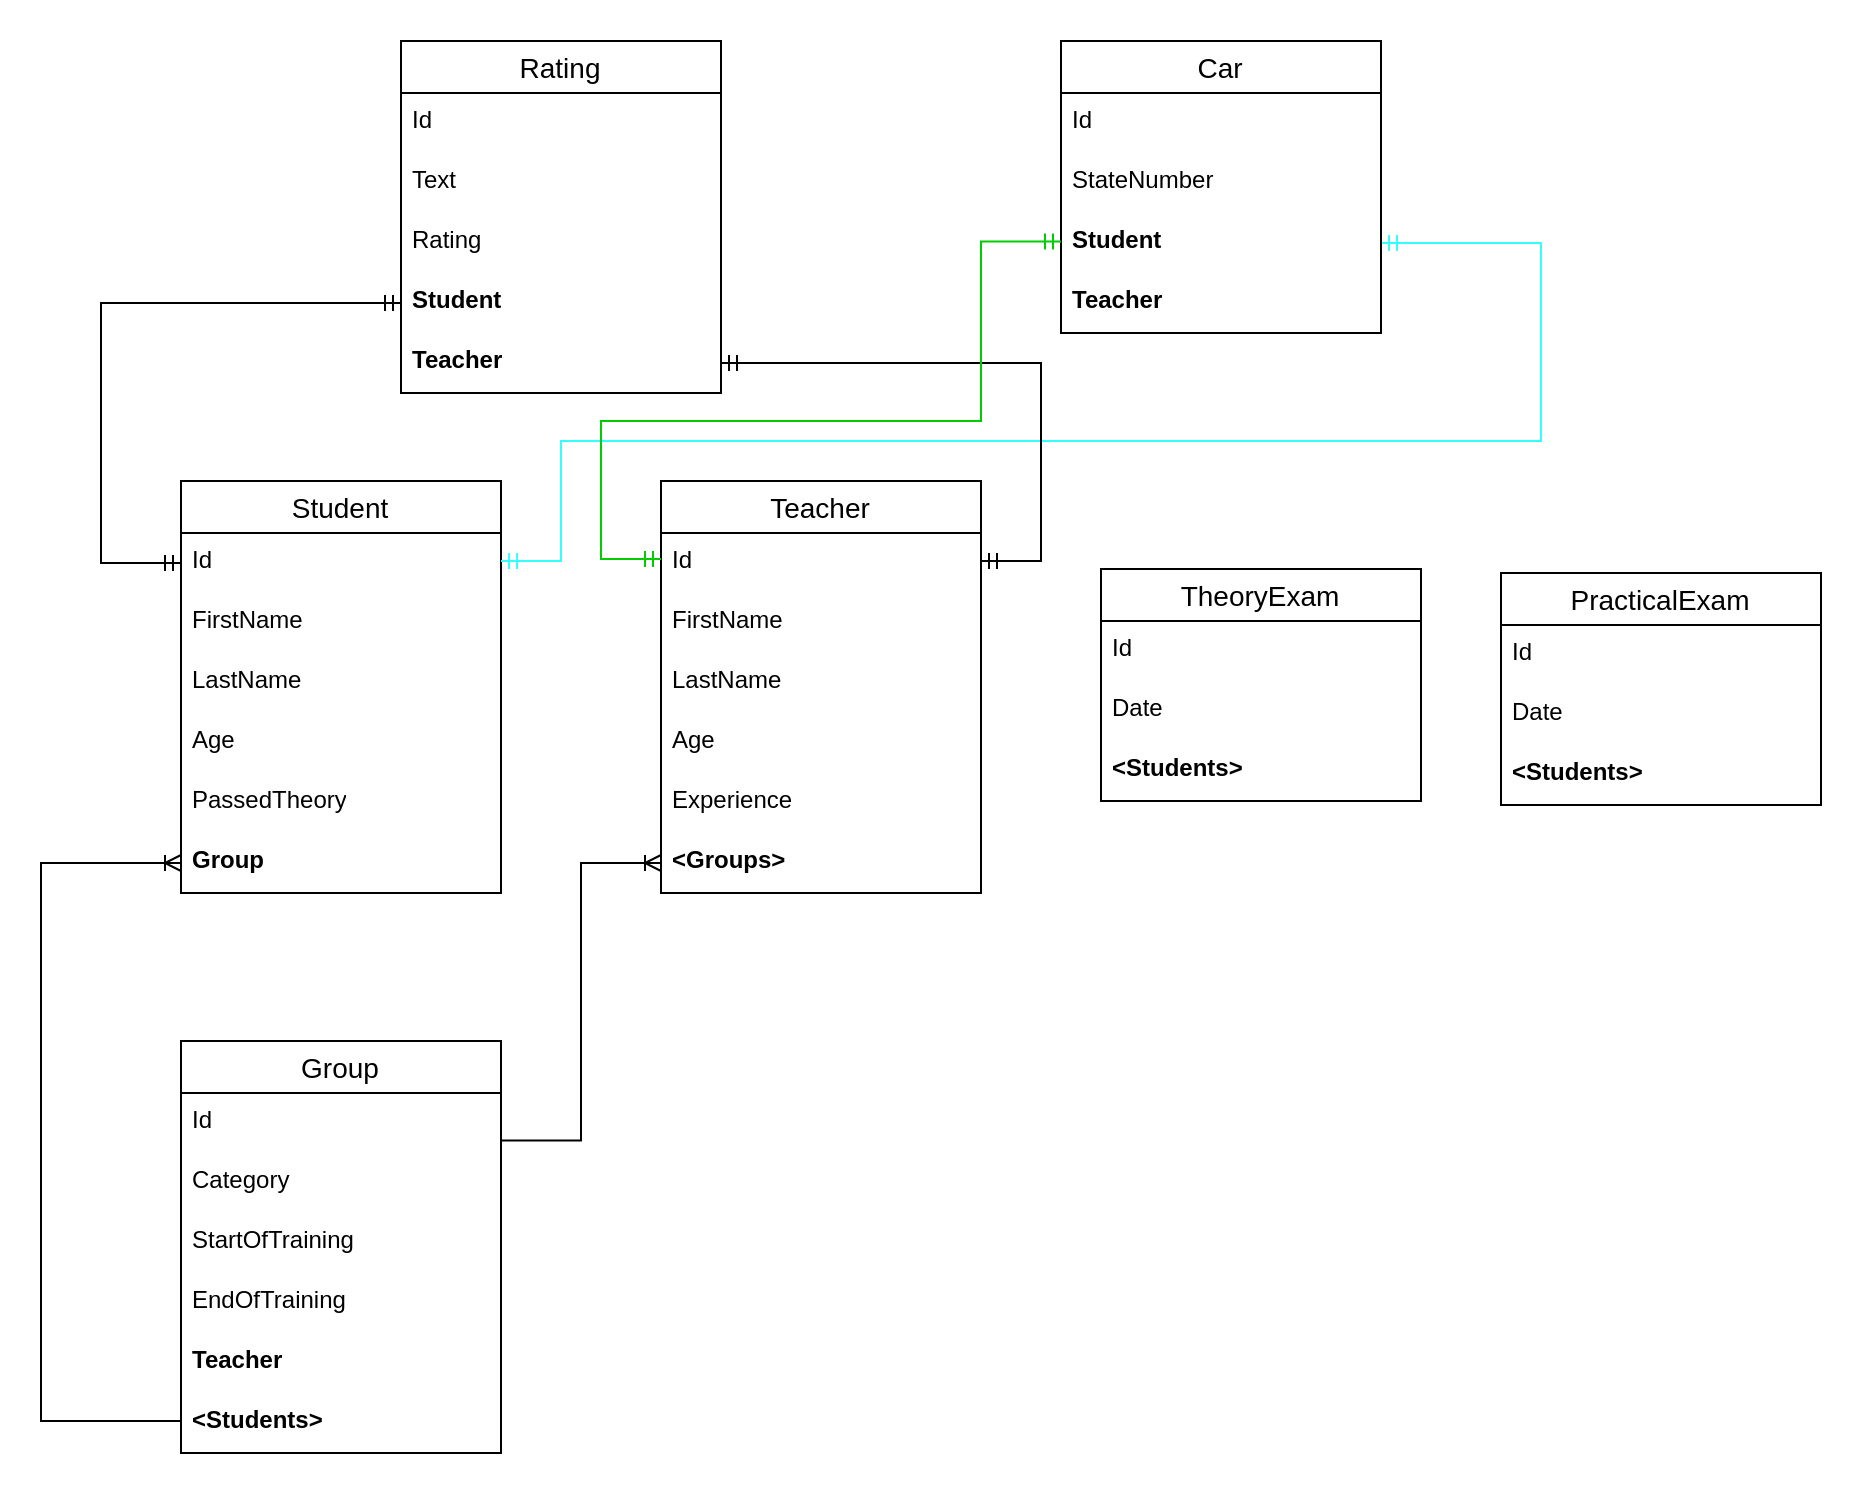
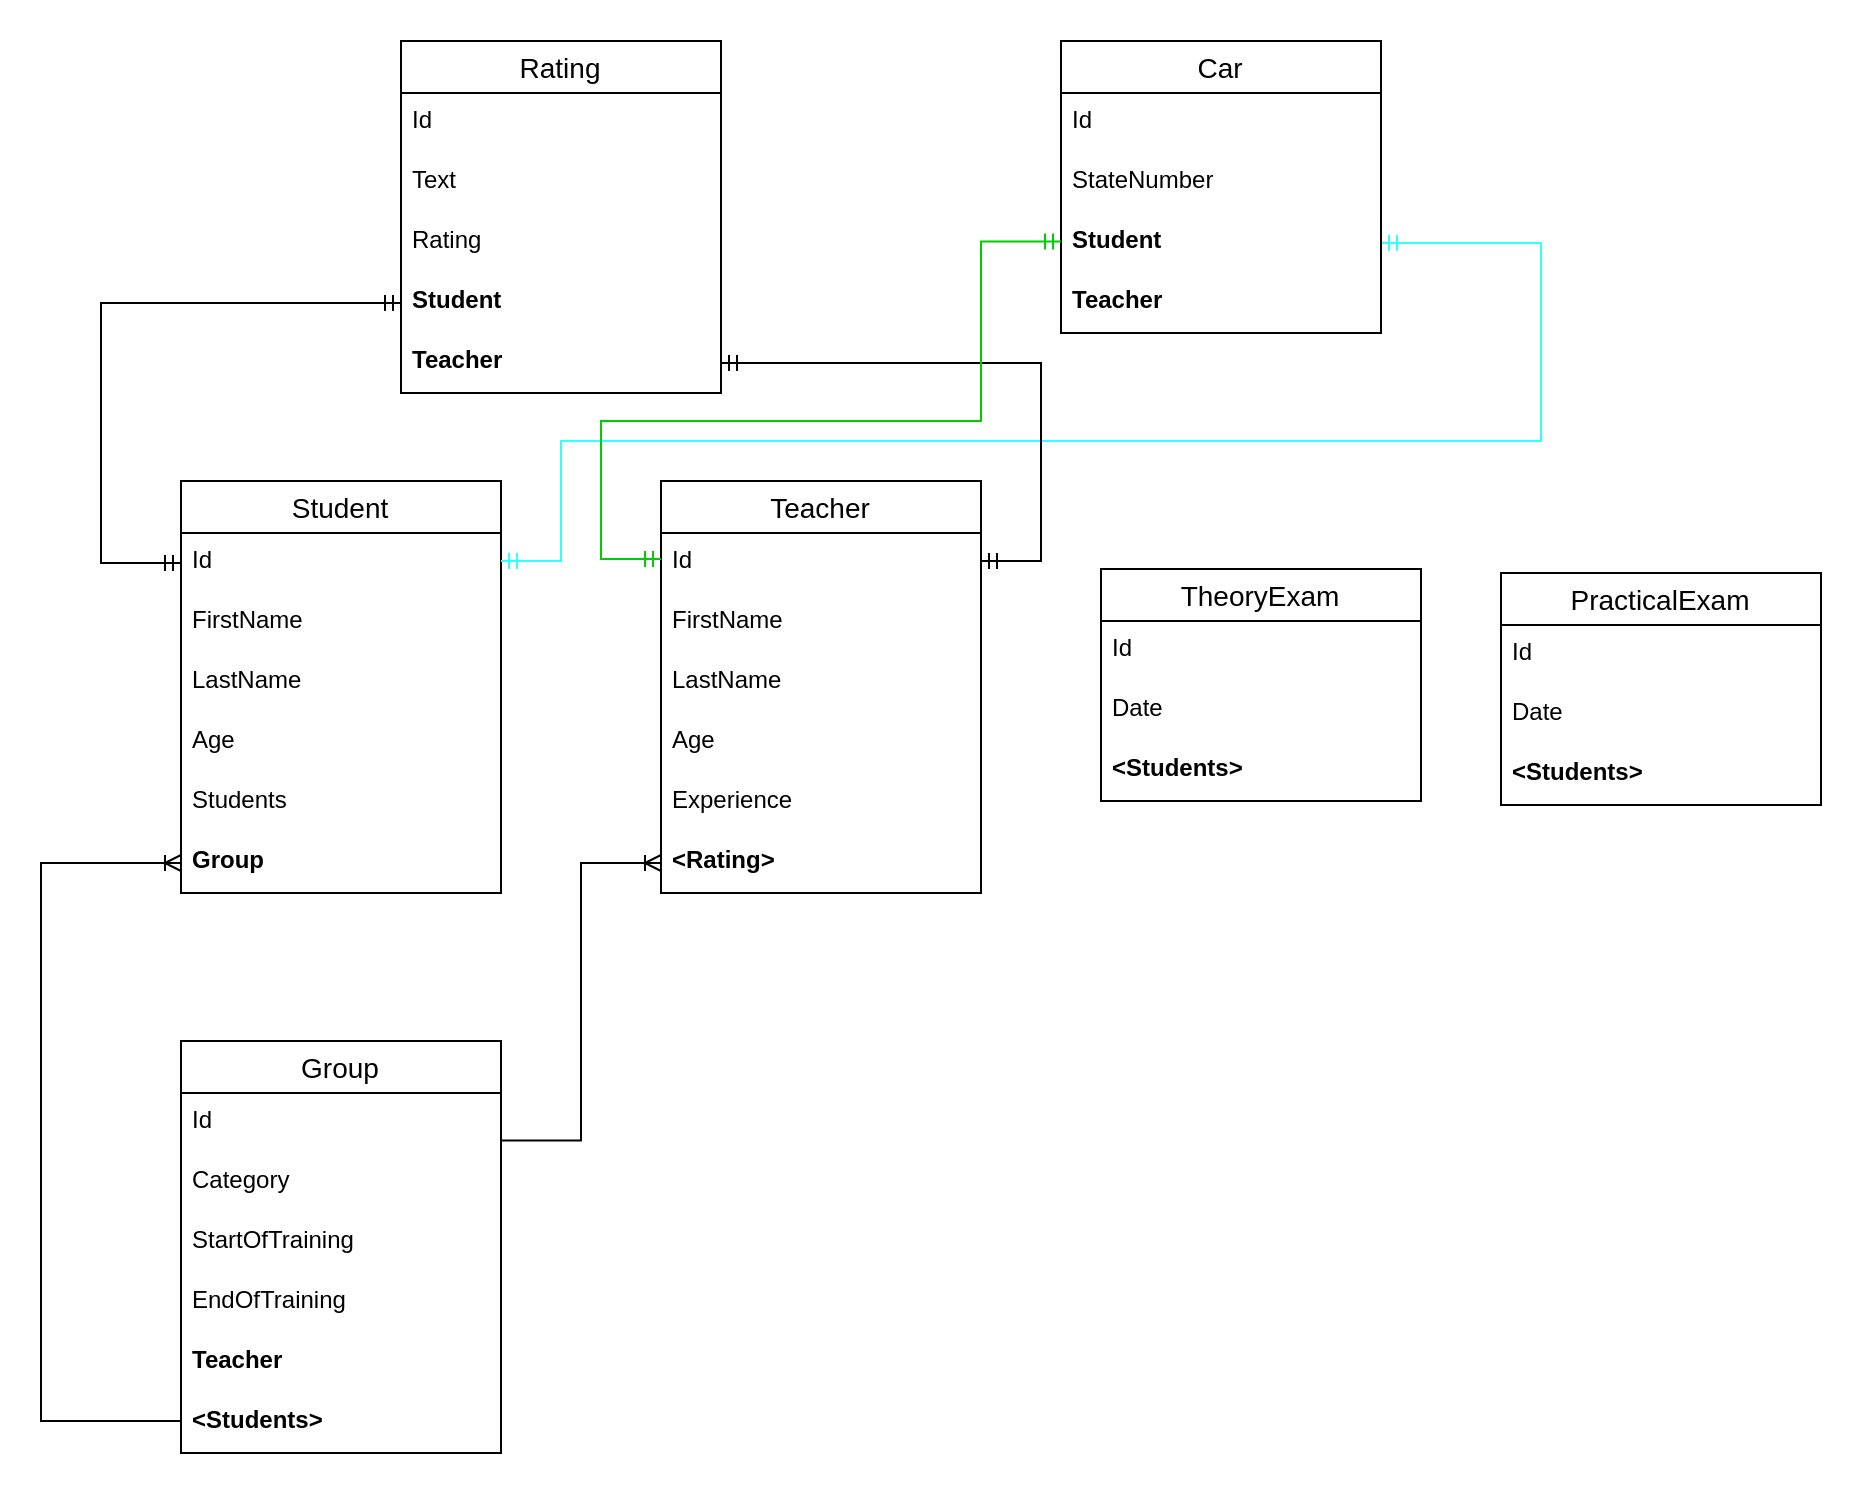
(274, 801) -> (247, 801)
(727, 861) -> (724, 861)
